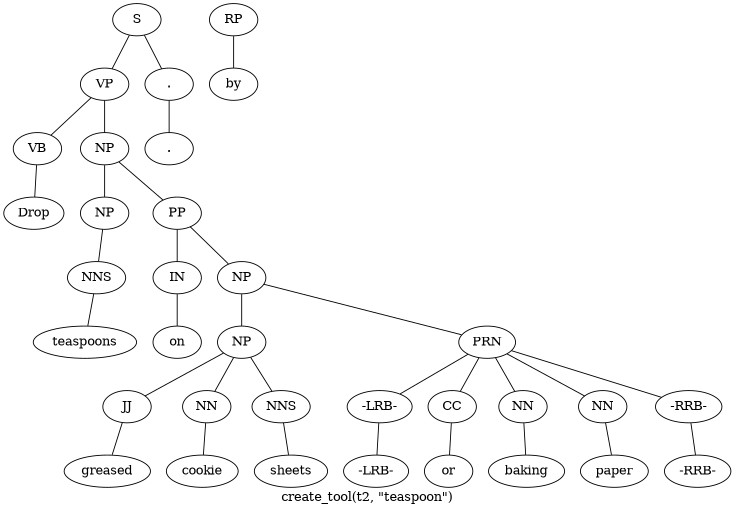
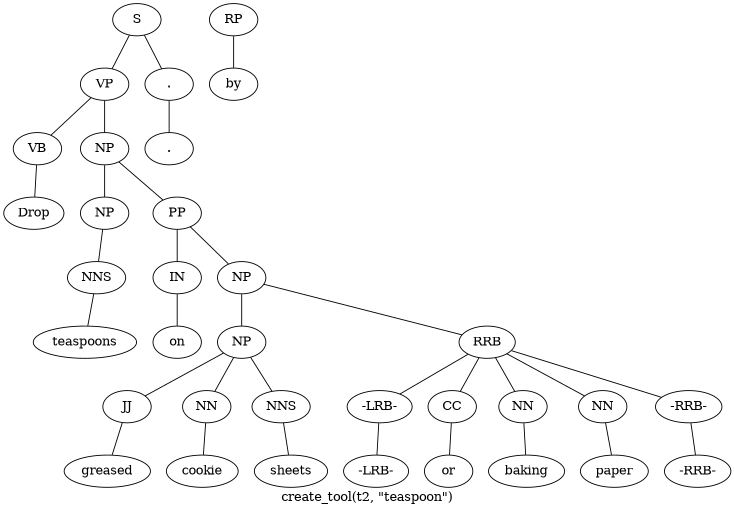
(487, 342) -> (487, 342)
